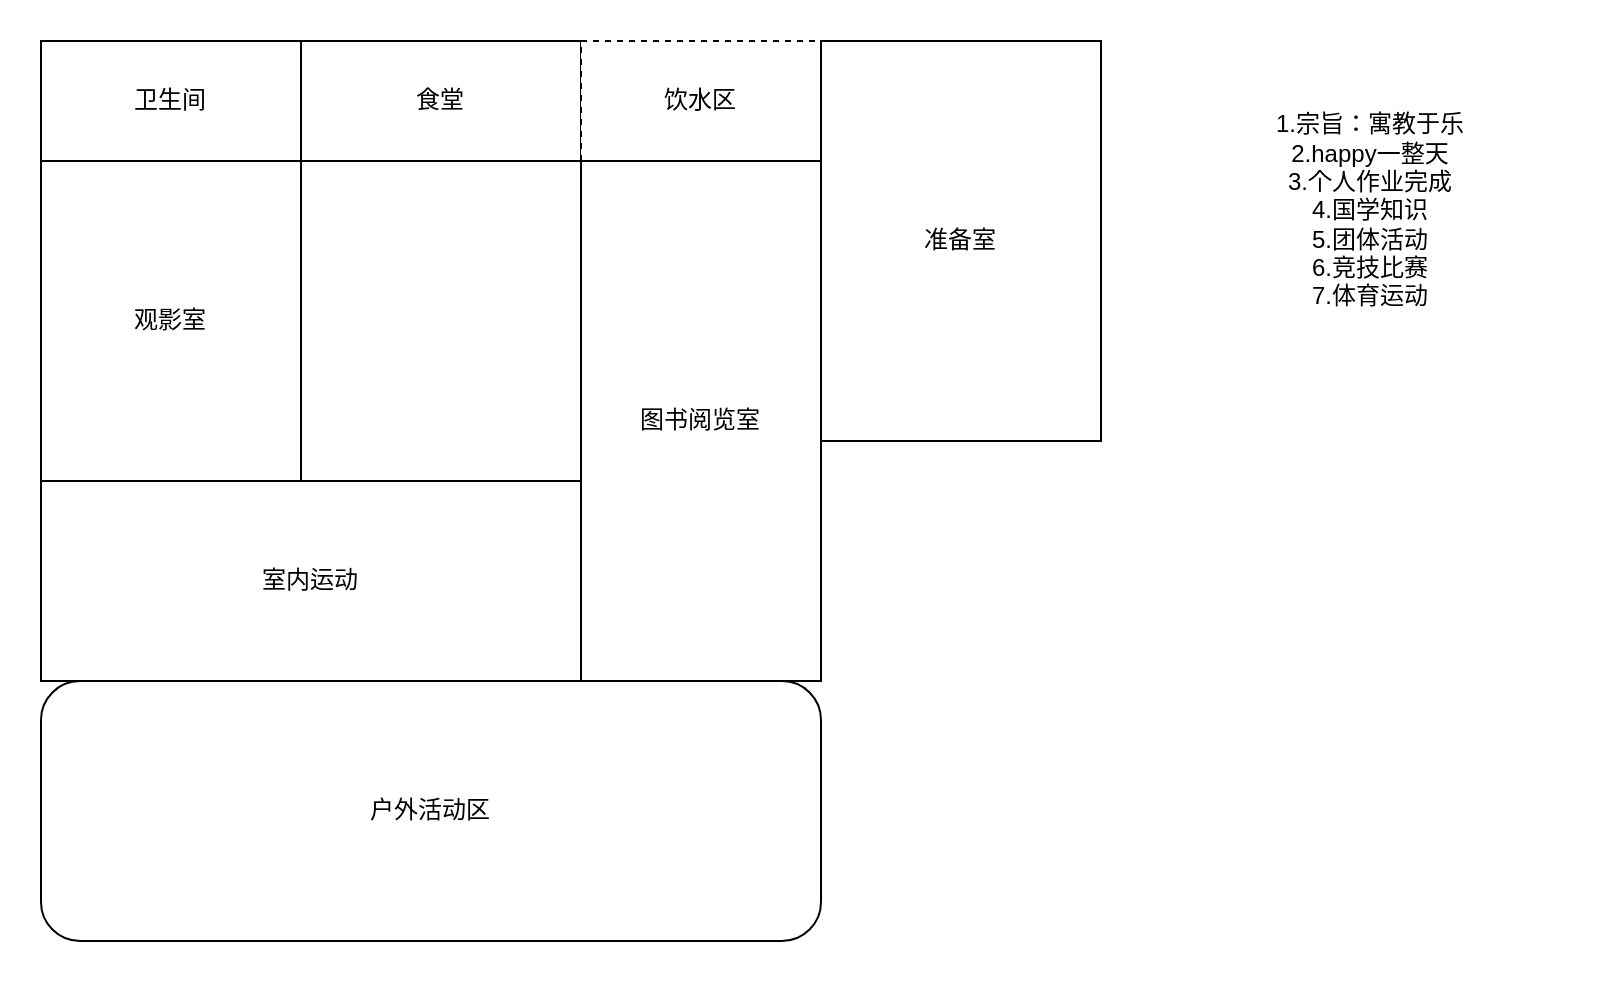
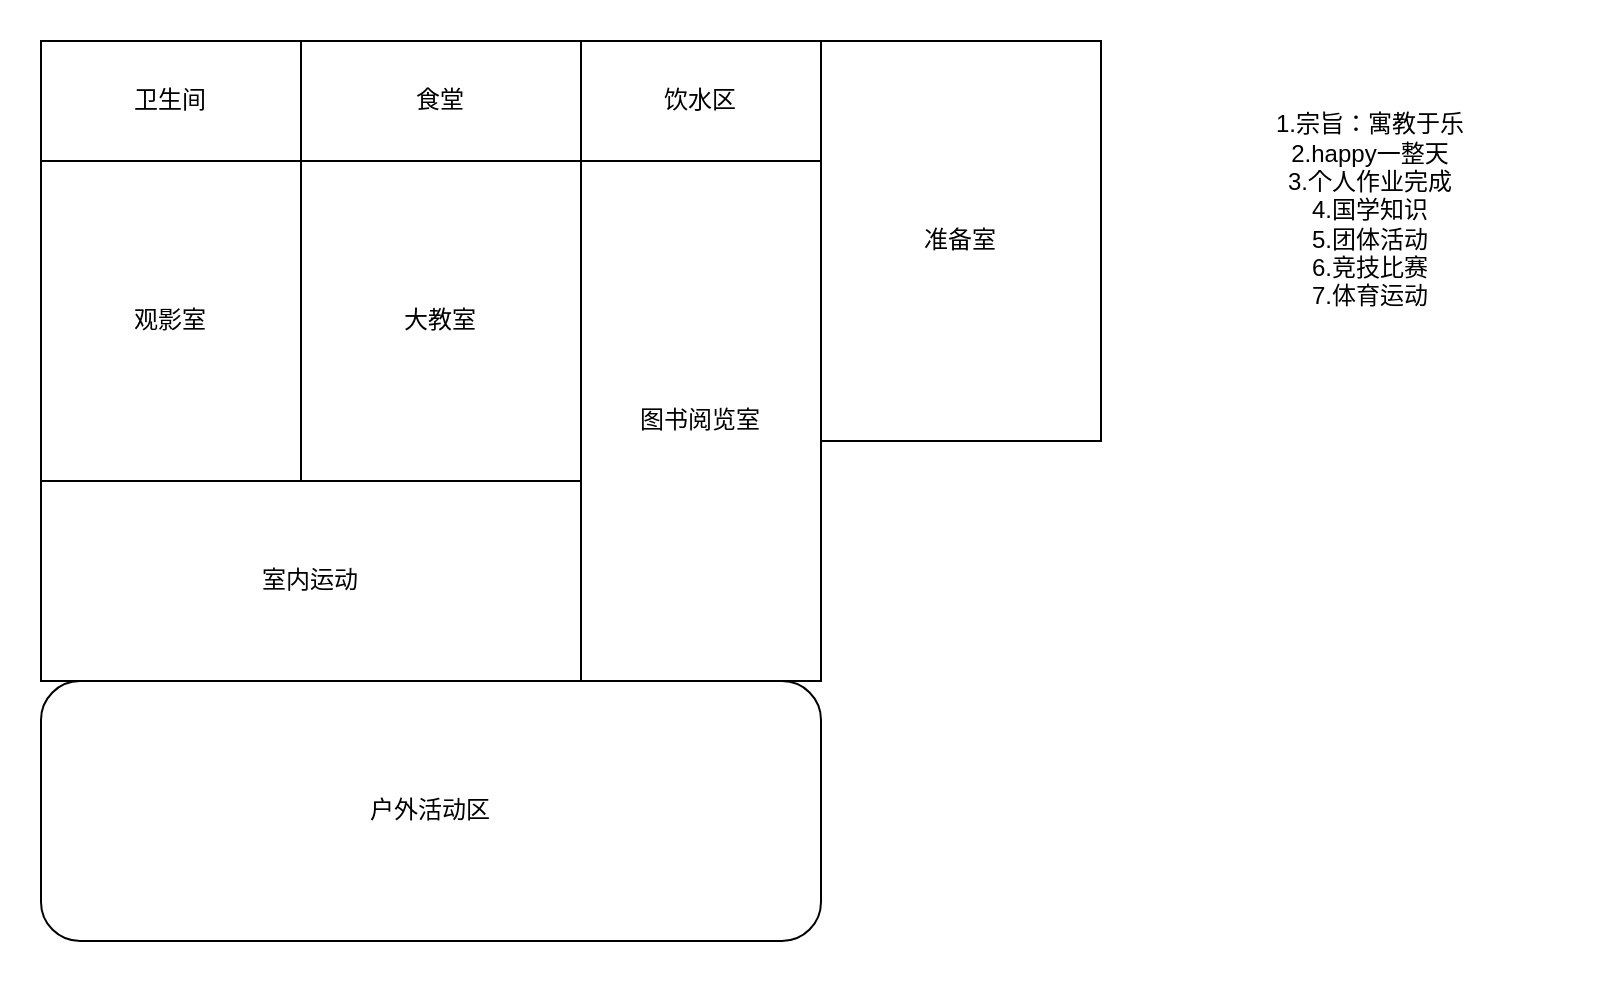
(701, 101) -> (701, 101)
none -> (441, 321)
